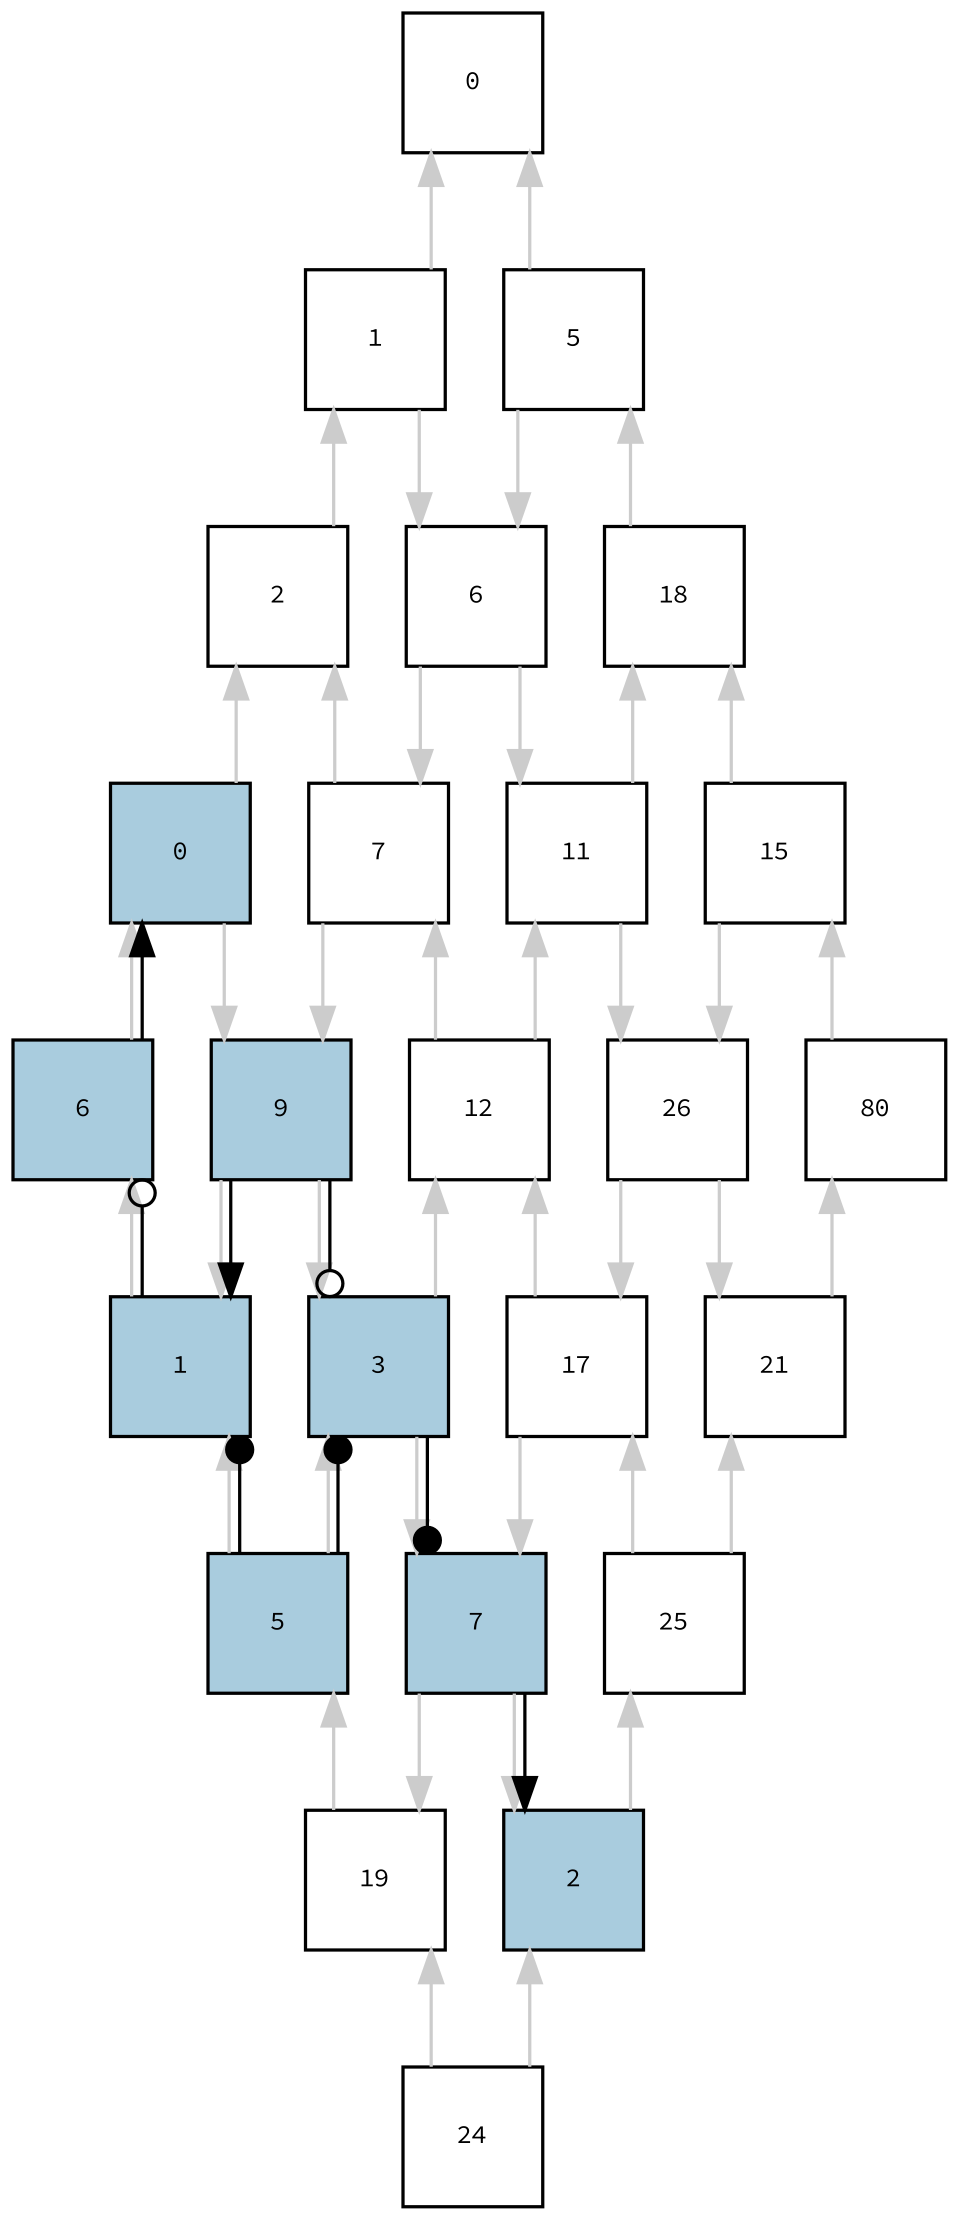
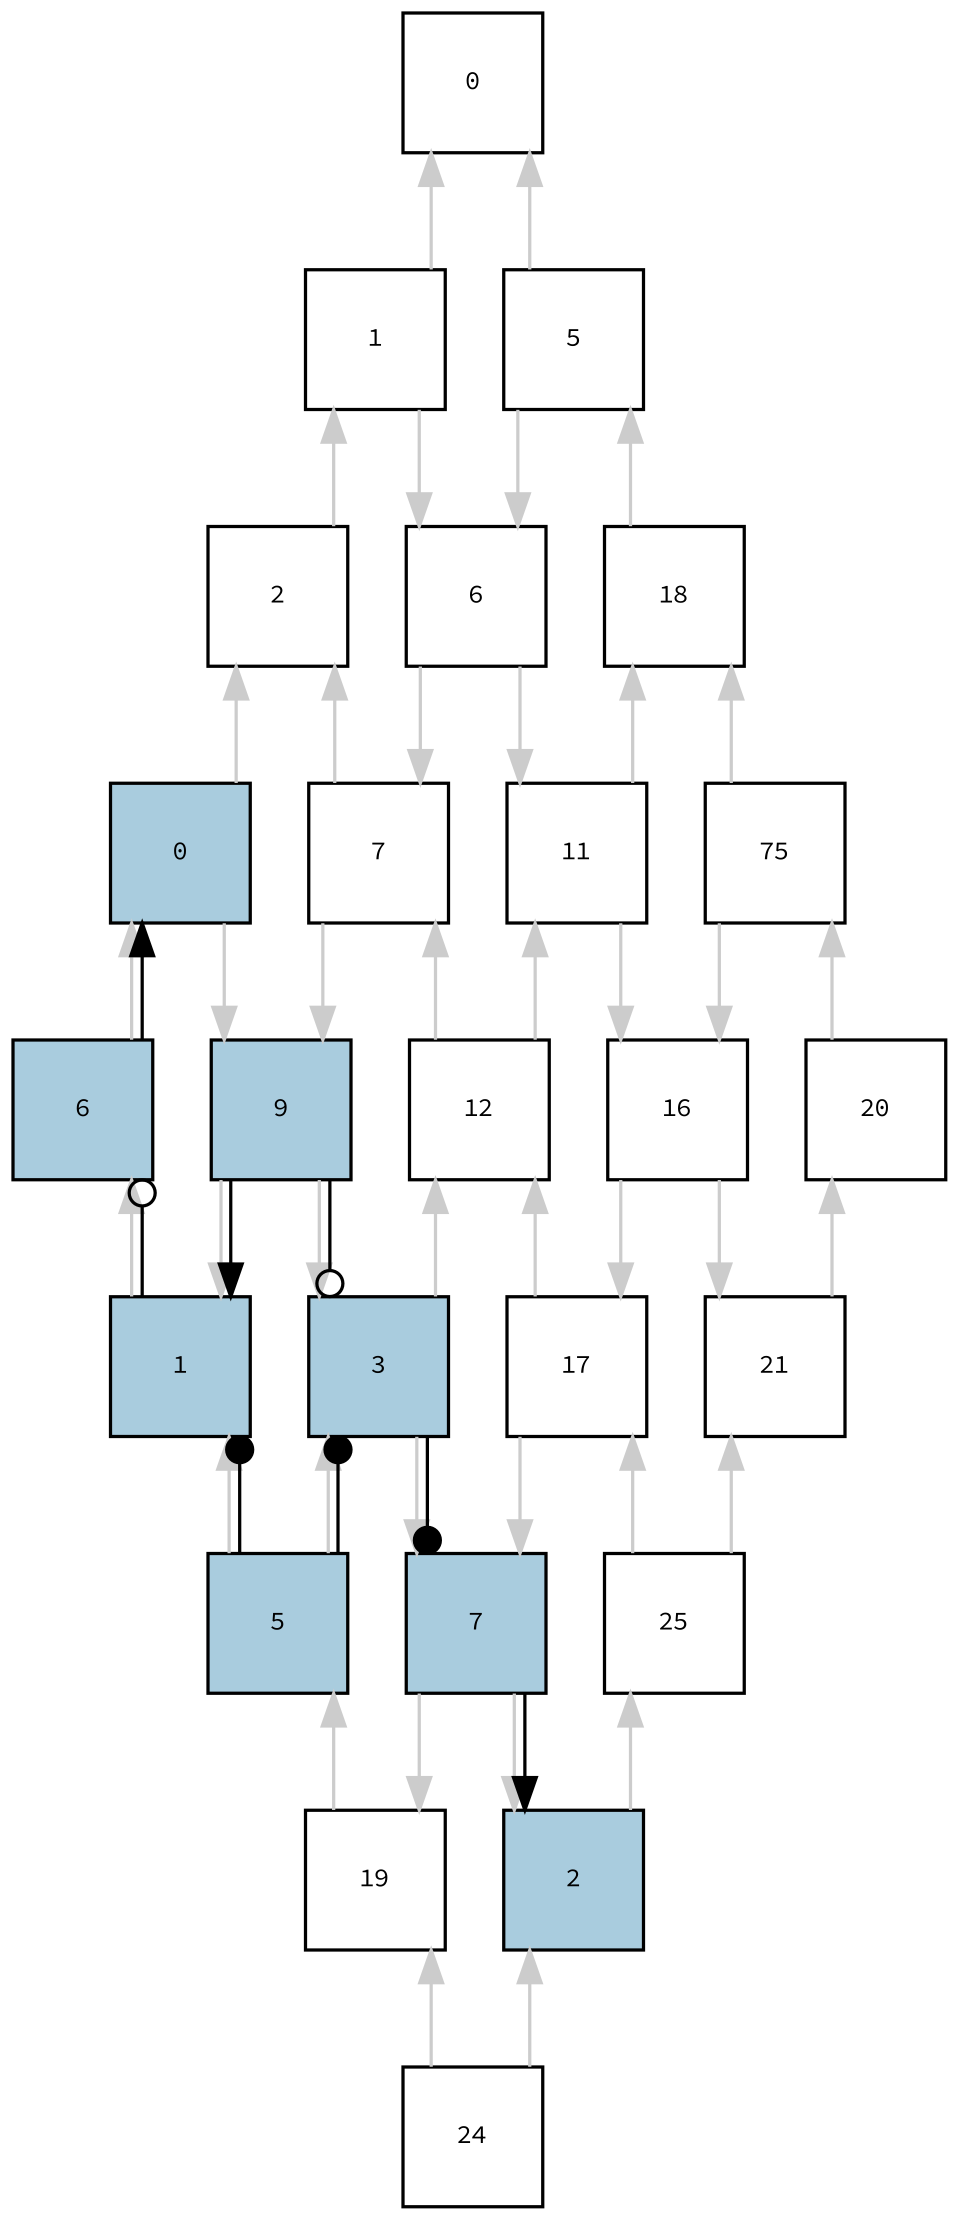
(775, 853) -> (775, 853)
(678, 1110) -> (678, 1110)
(876, 1110) -> (876, 1110)
